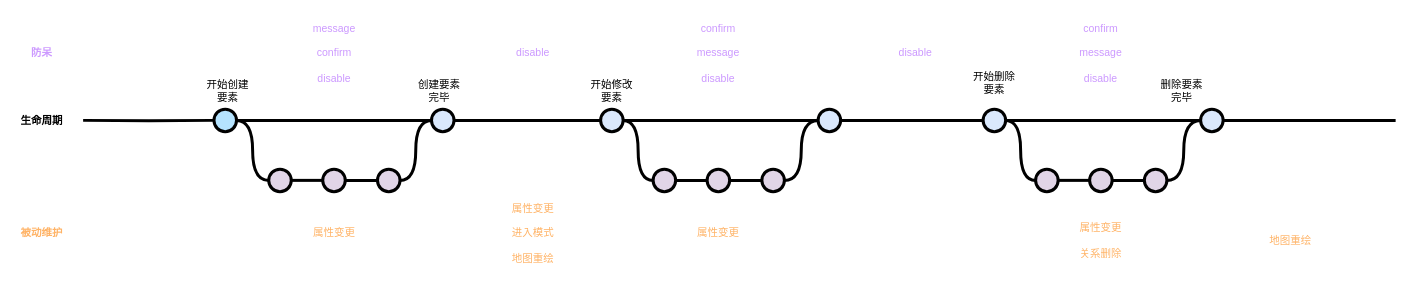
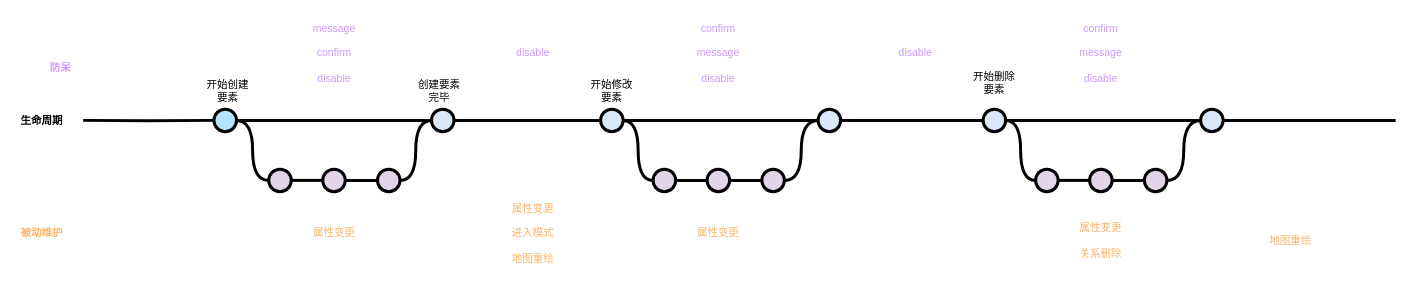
(42, 53) -> (60, 68)
(1182, 90) -> none
